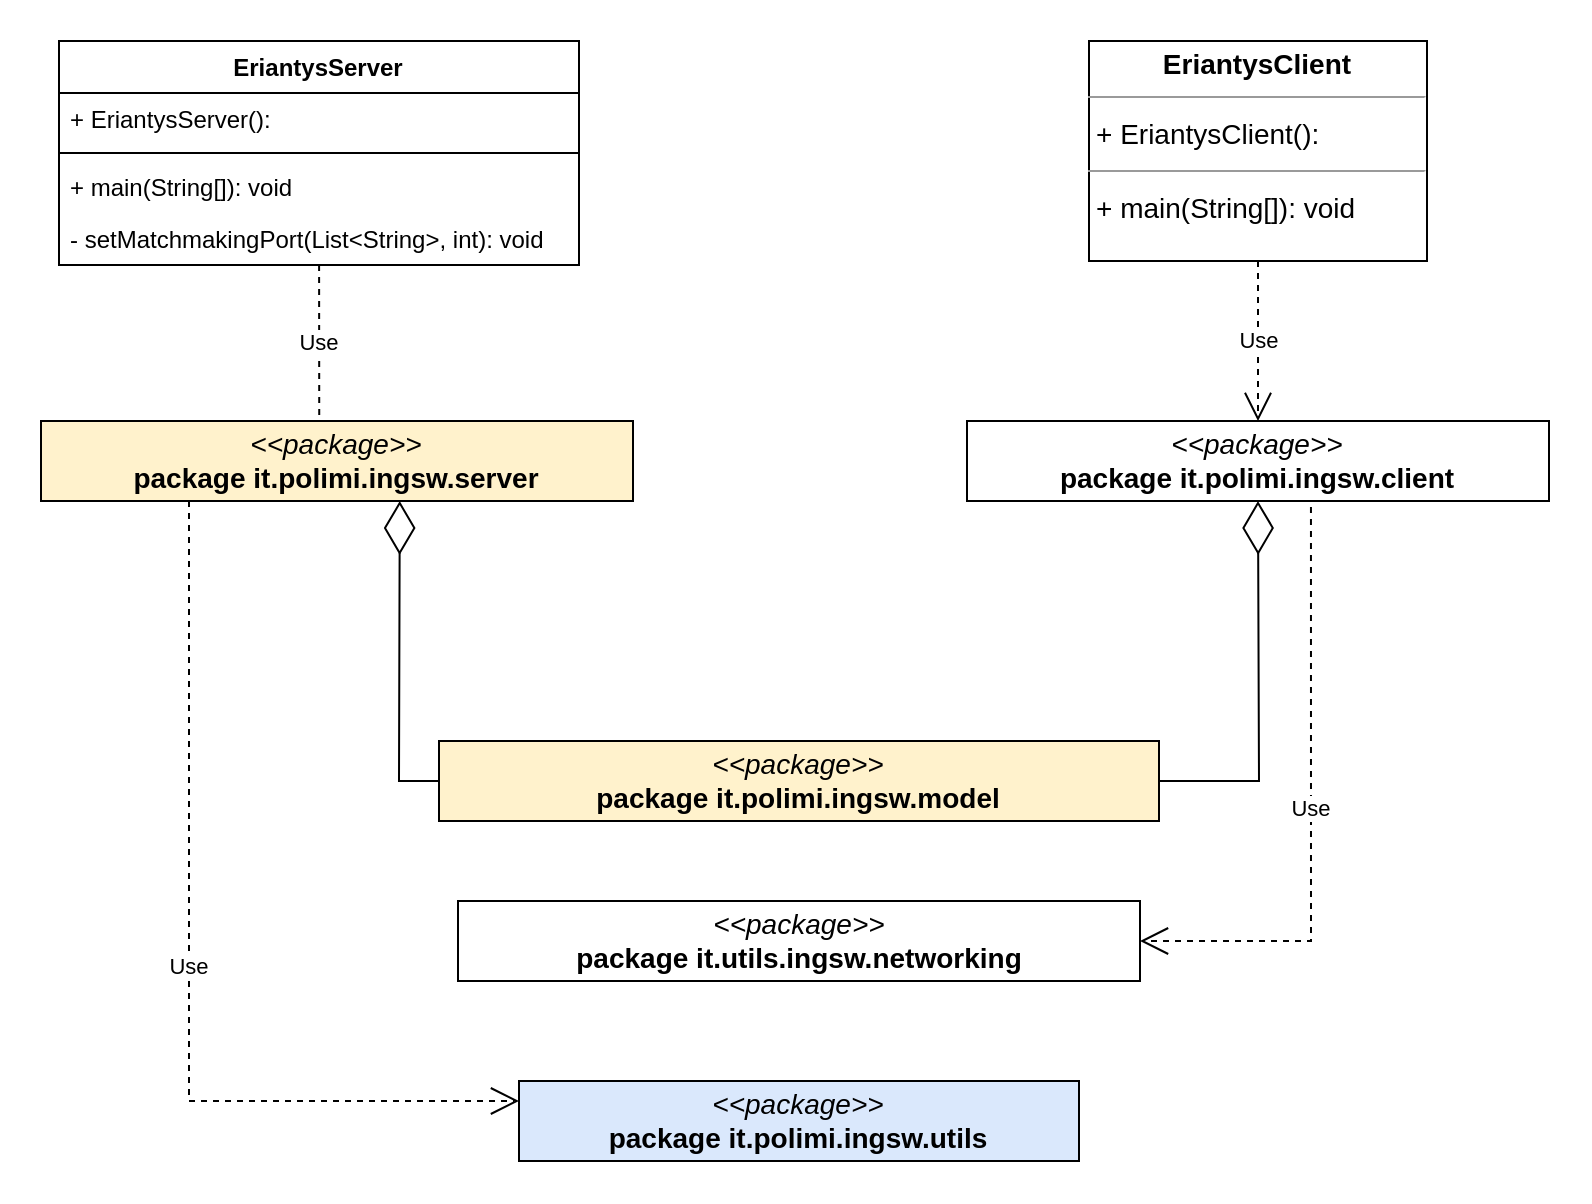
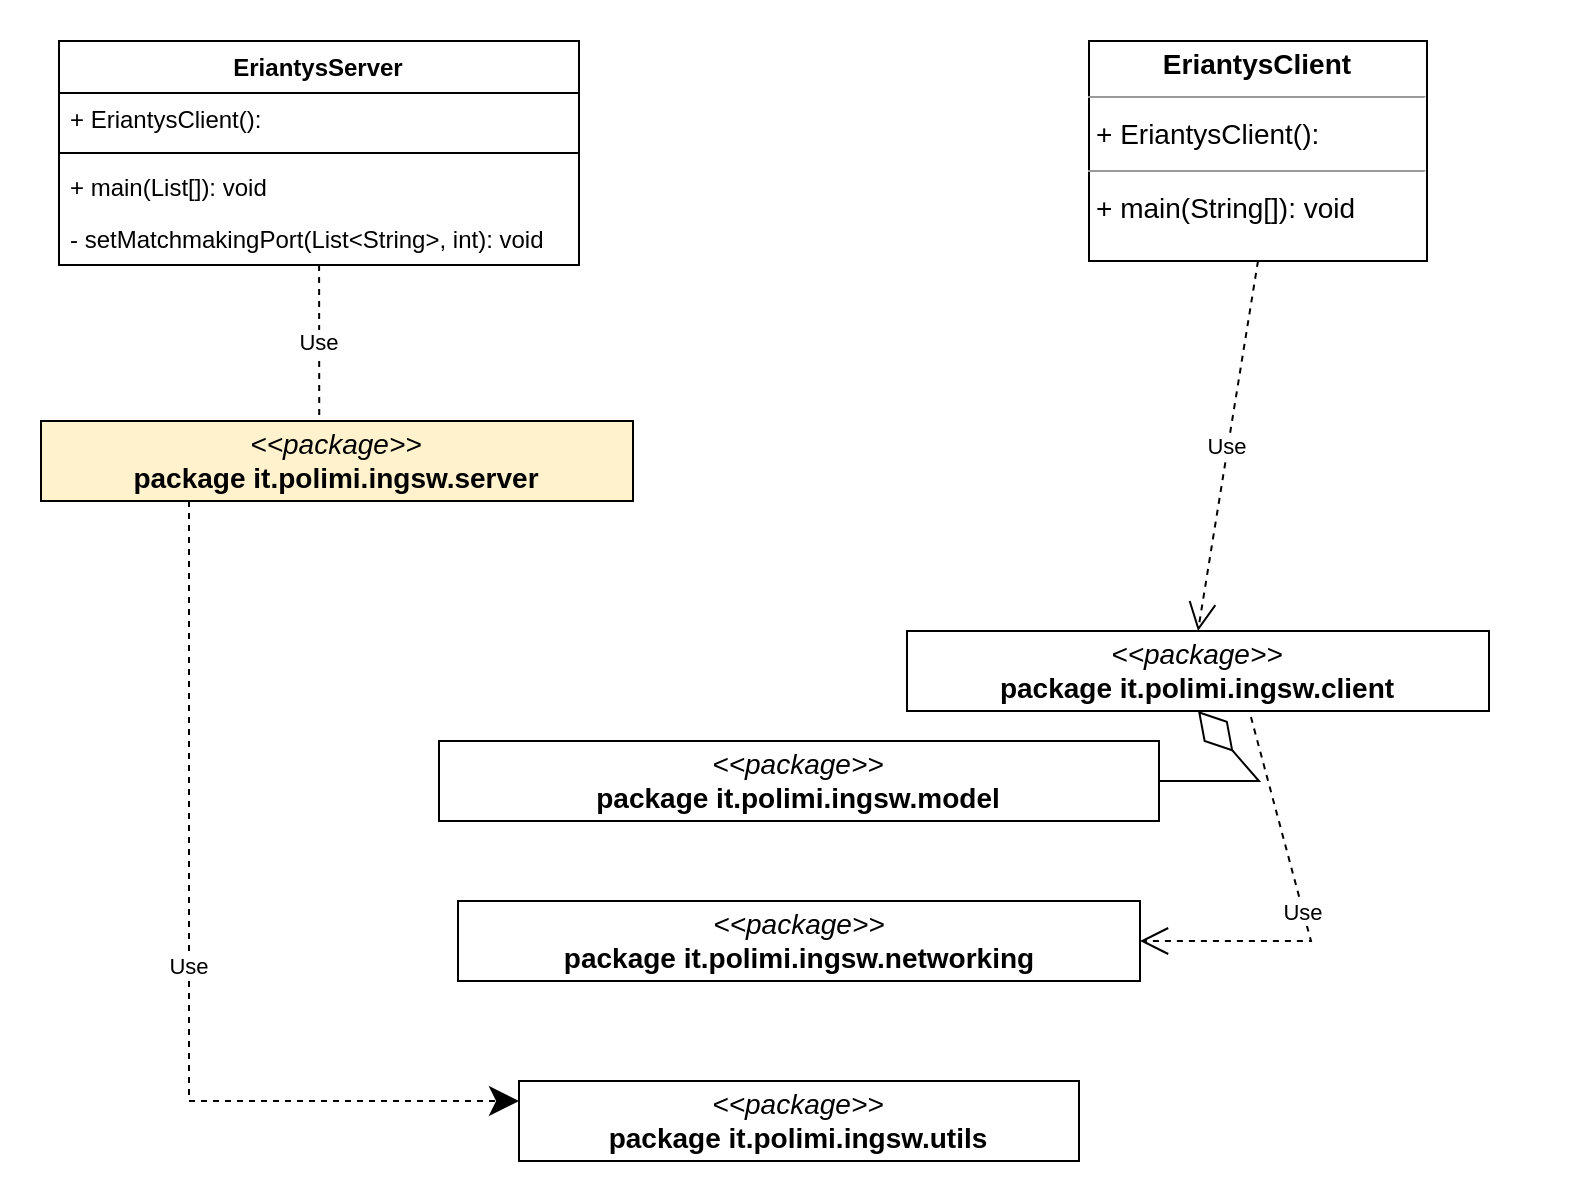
(188, 120) -> (182, 120)
(199, 188) -> (186, 188)
(1258, 461) -> (1198, 671)
(399, 688) -> none
(799, 781) -> (799, 781)
(689, 935) -> (693, 935)
(504, 1101) -> (495, 1101)
(799, 1121) -> (799, 1121)
